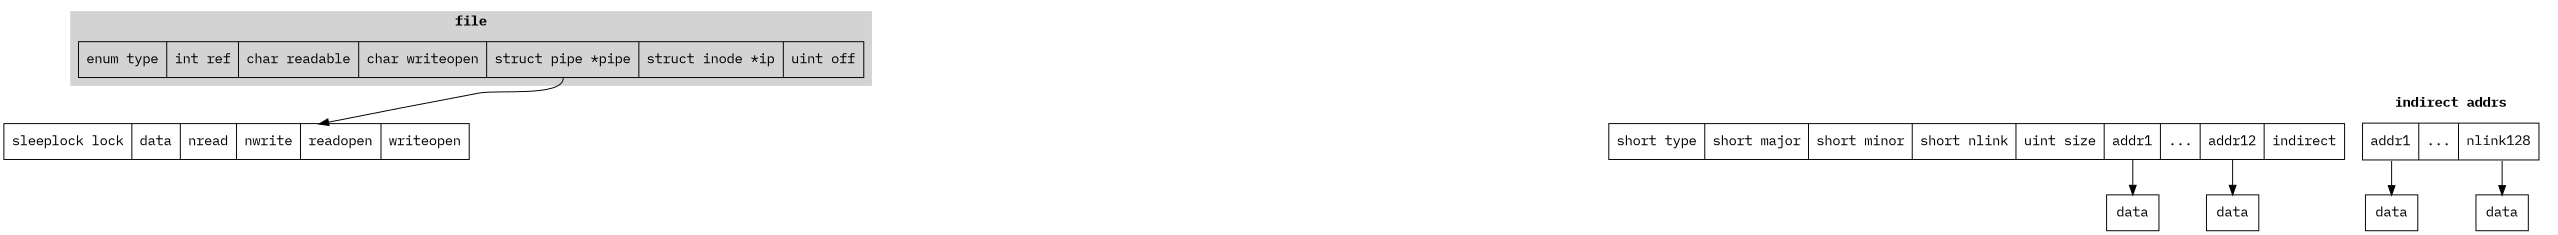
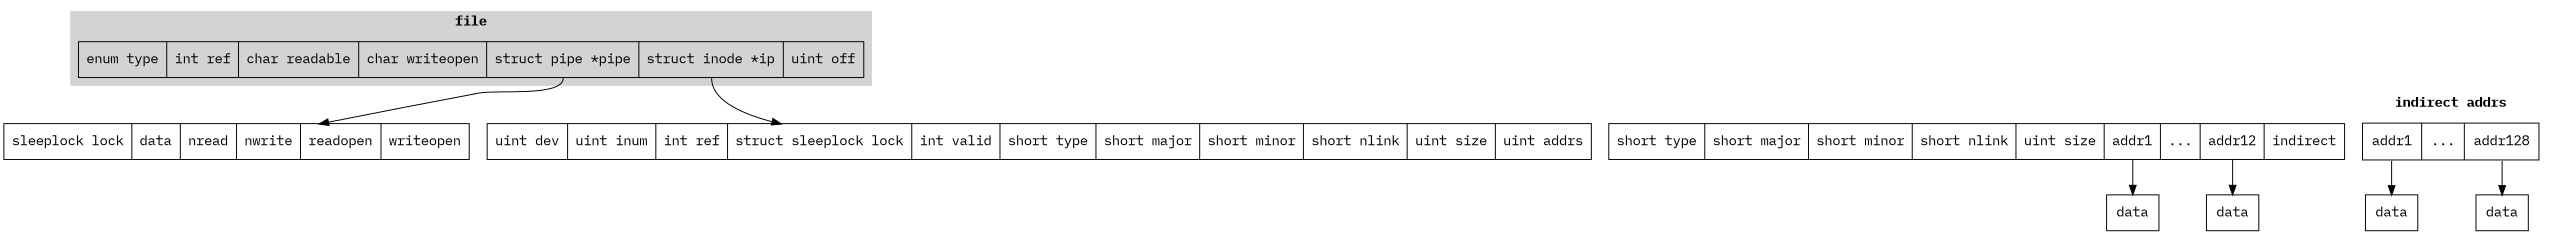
(2499, 141) -> (2502, 141)
none -> (1039, 142)
